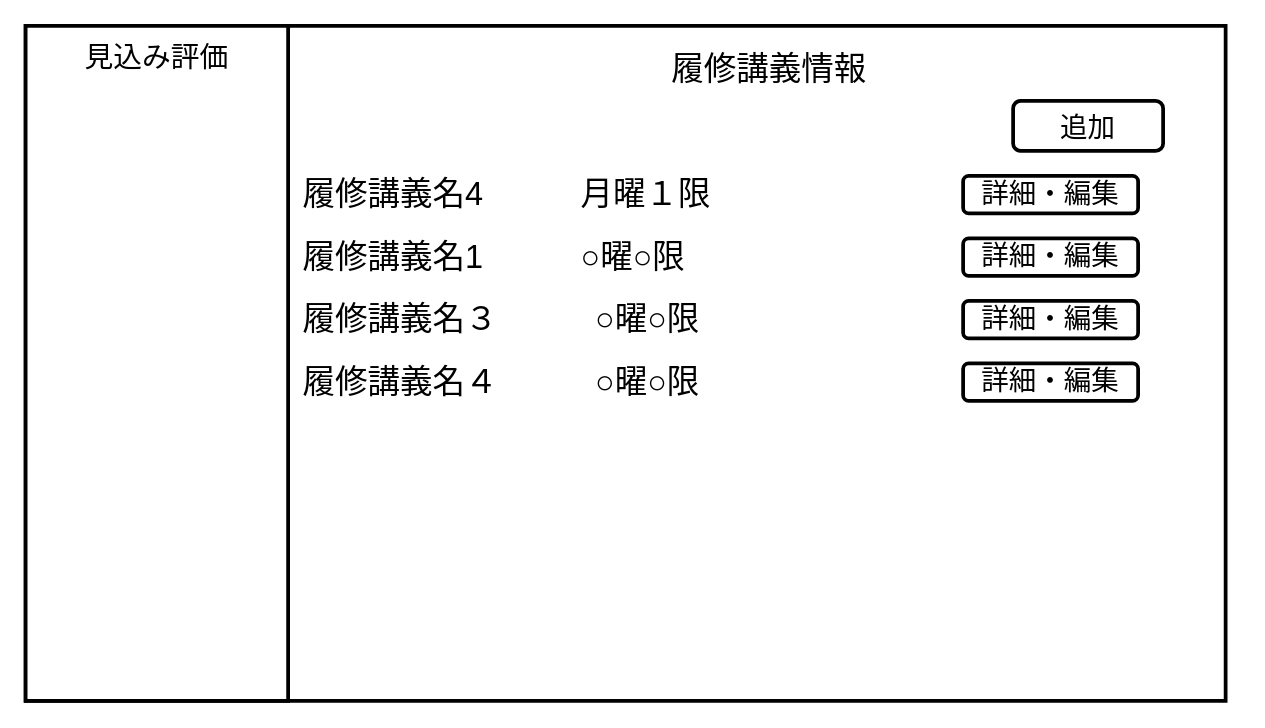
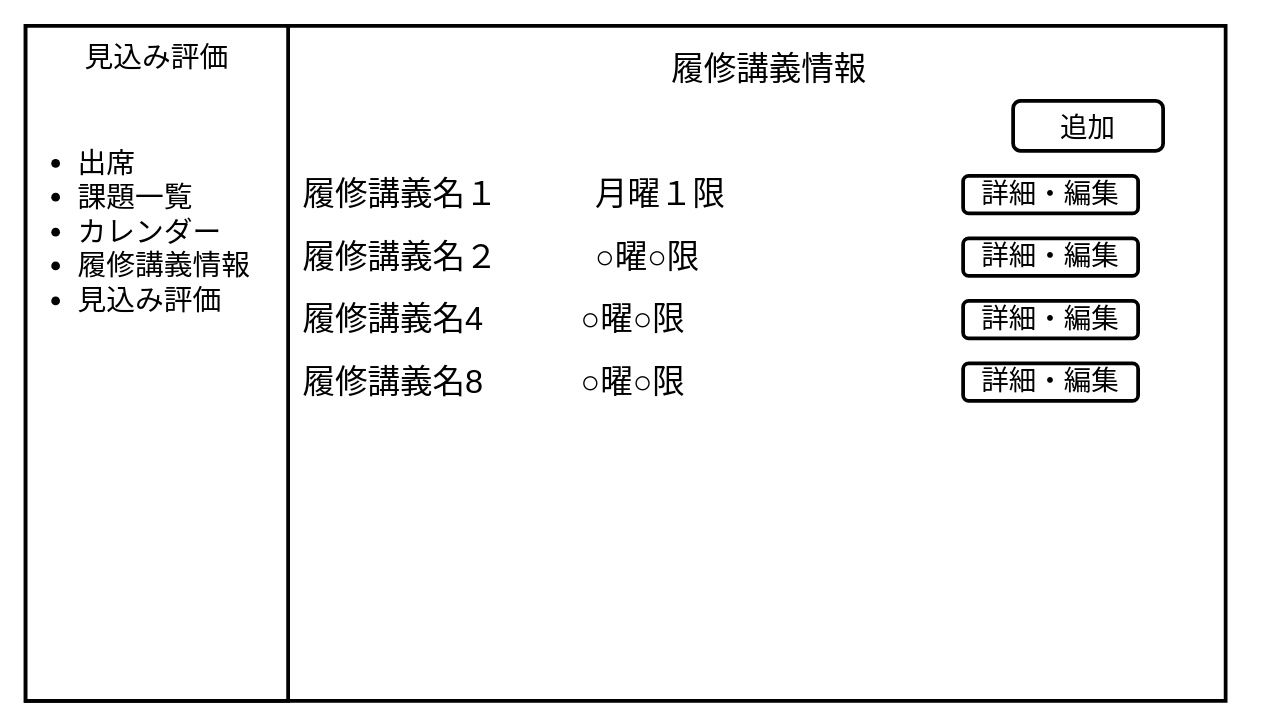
(507, 194) -> (514, 194)
none -> (157, 232)
(493, 257) -> (500, 257)
(500, 319) -> (493, 319)
(500, 382) -> (493, 382)
